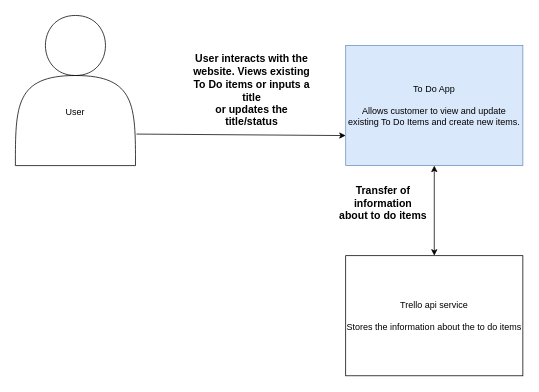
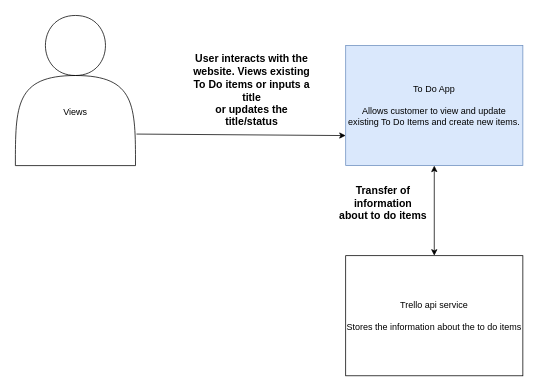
(75, 90) -> (75, 90)
